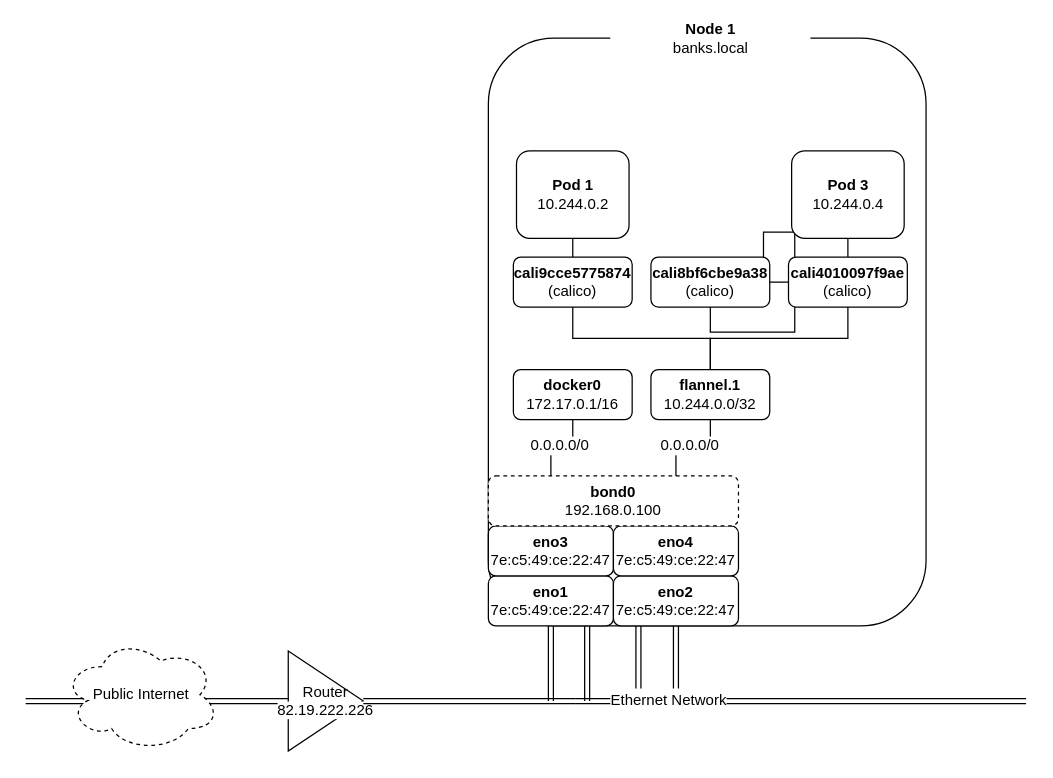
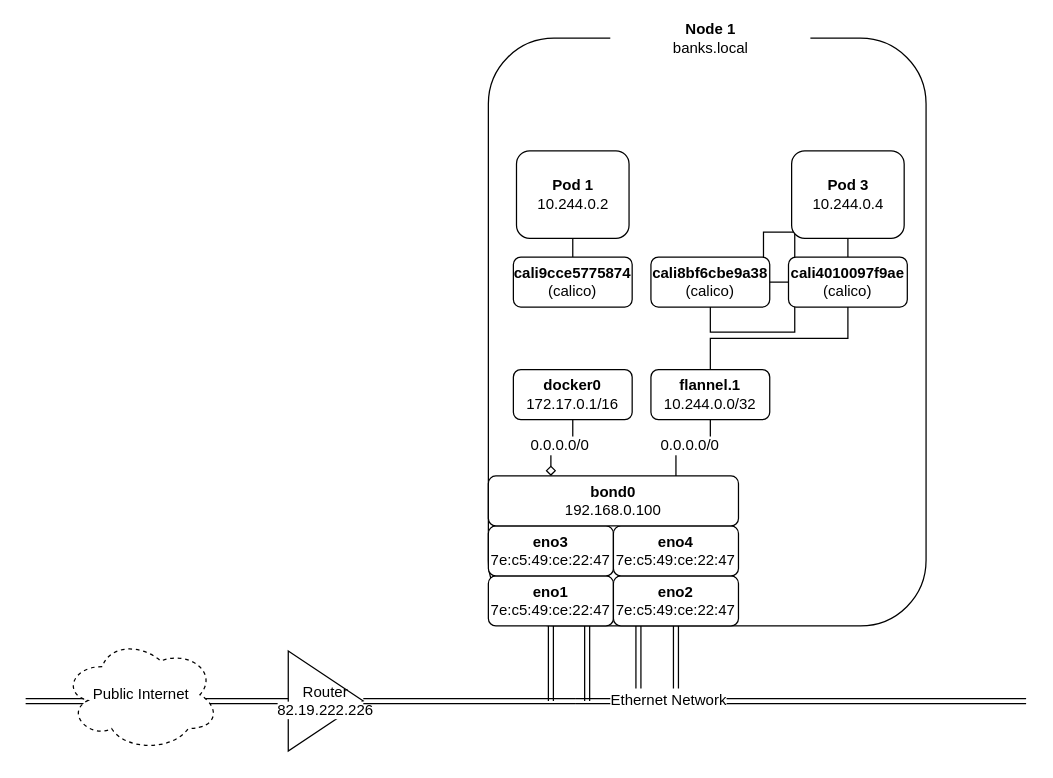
(625, 338) -> none
(551, 470) -> (551, 465)
(613, 501) -> (613, 501)
